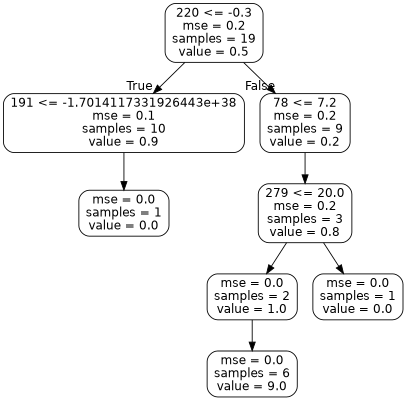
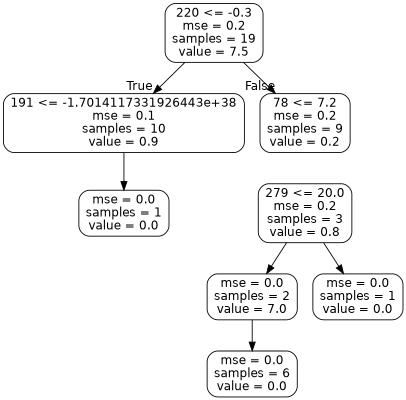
(214, 33) -> (214, 33)
(305, 164) -> none
(252, 297) -> (252, 297)
(252, 374) -> (252, 374)
